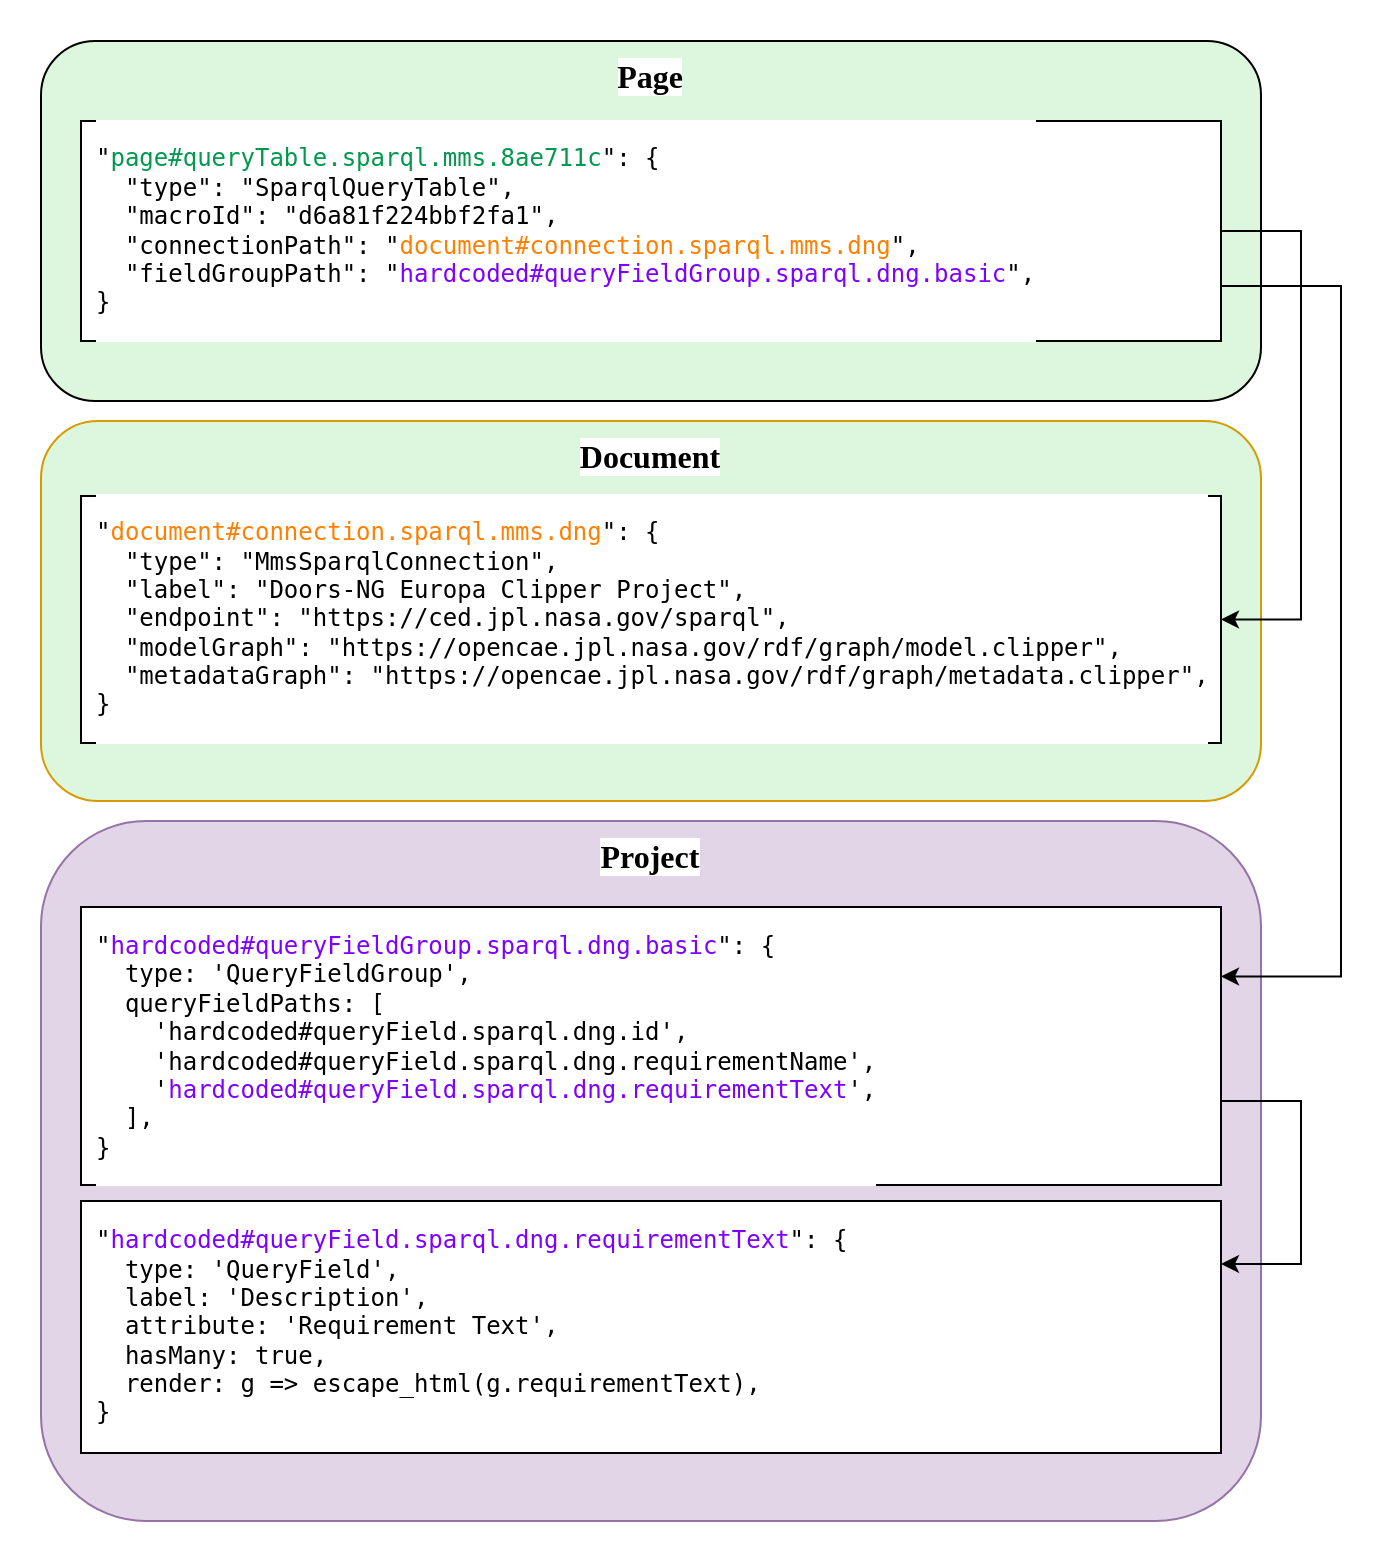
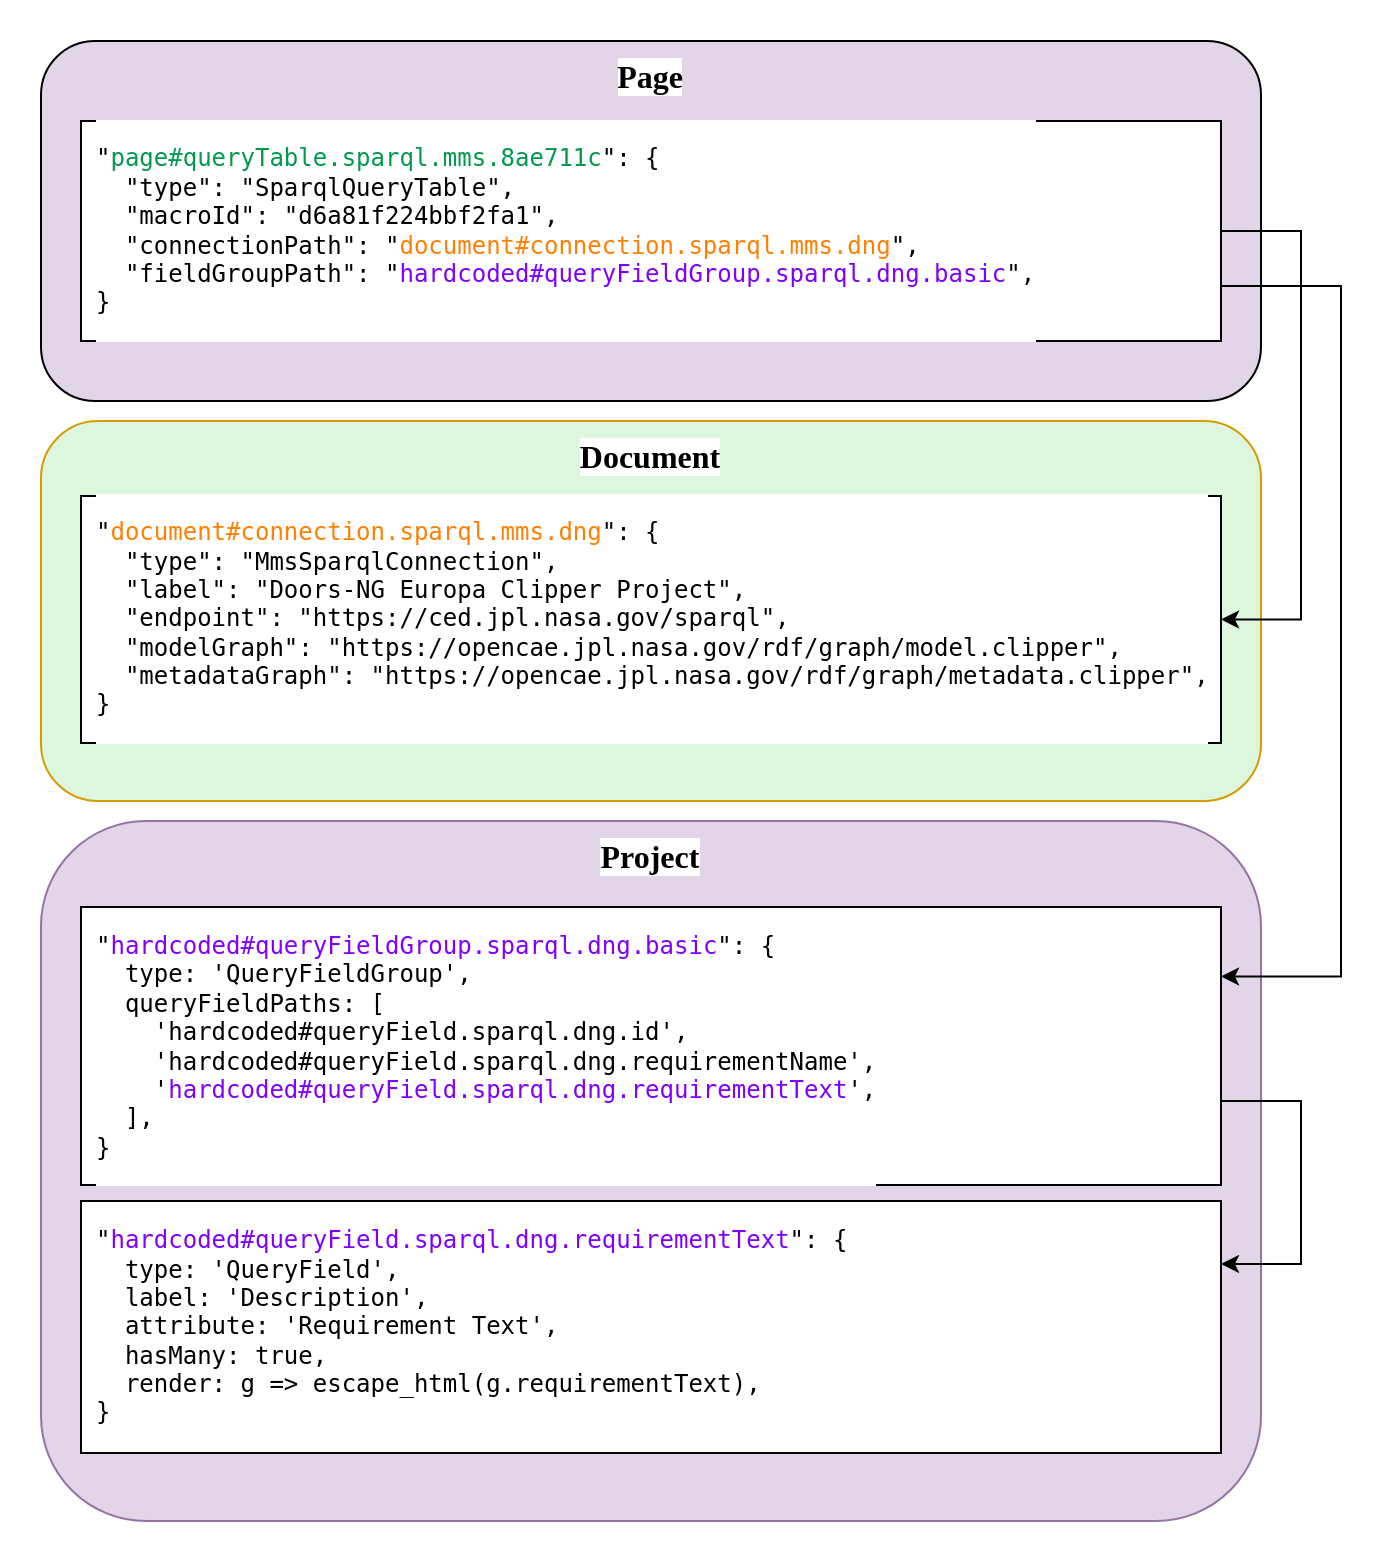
(651, 78) -> (651, 78)
